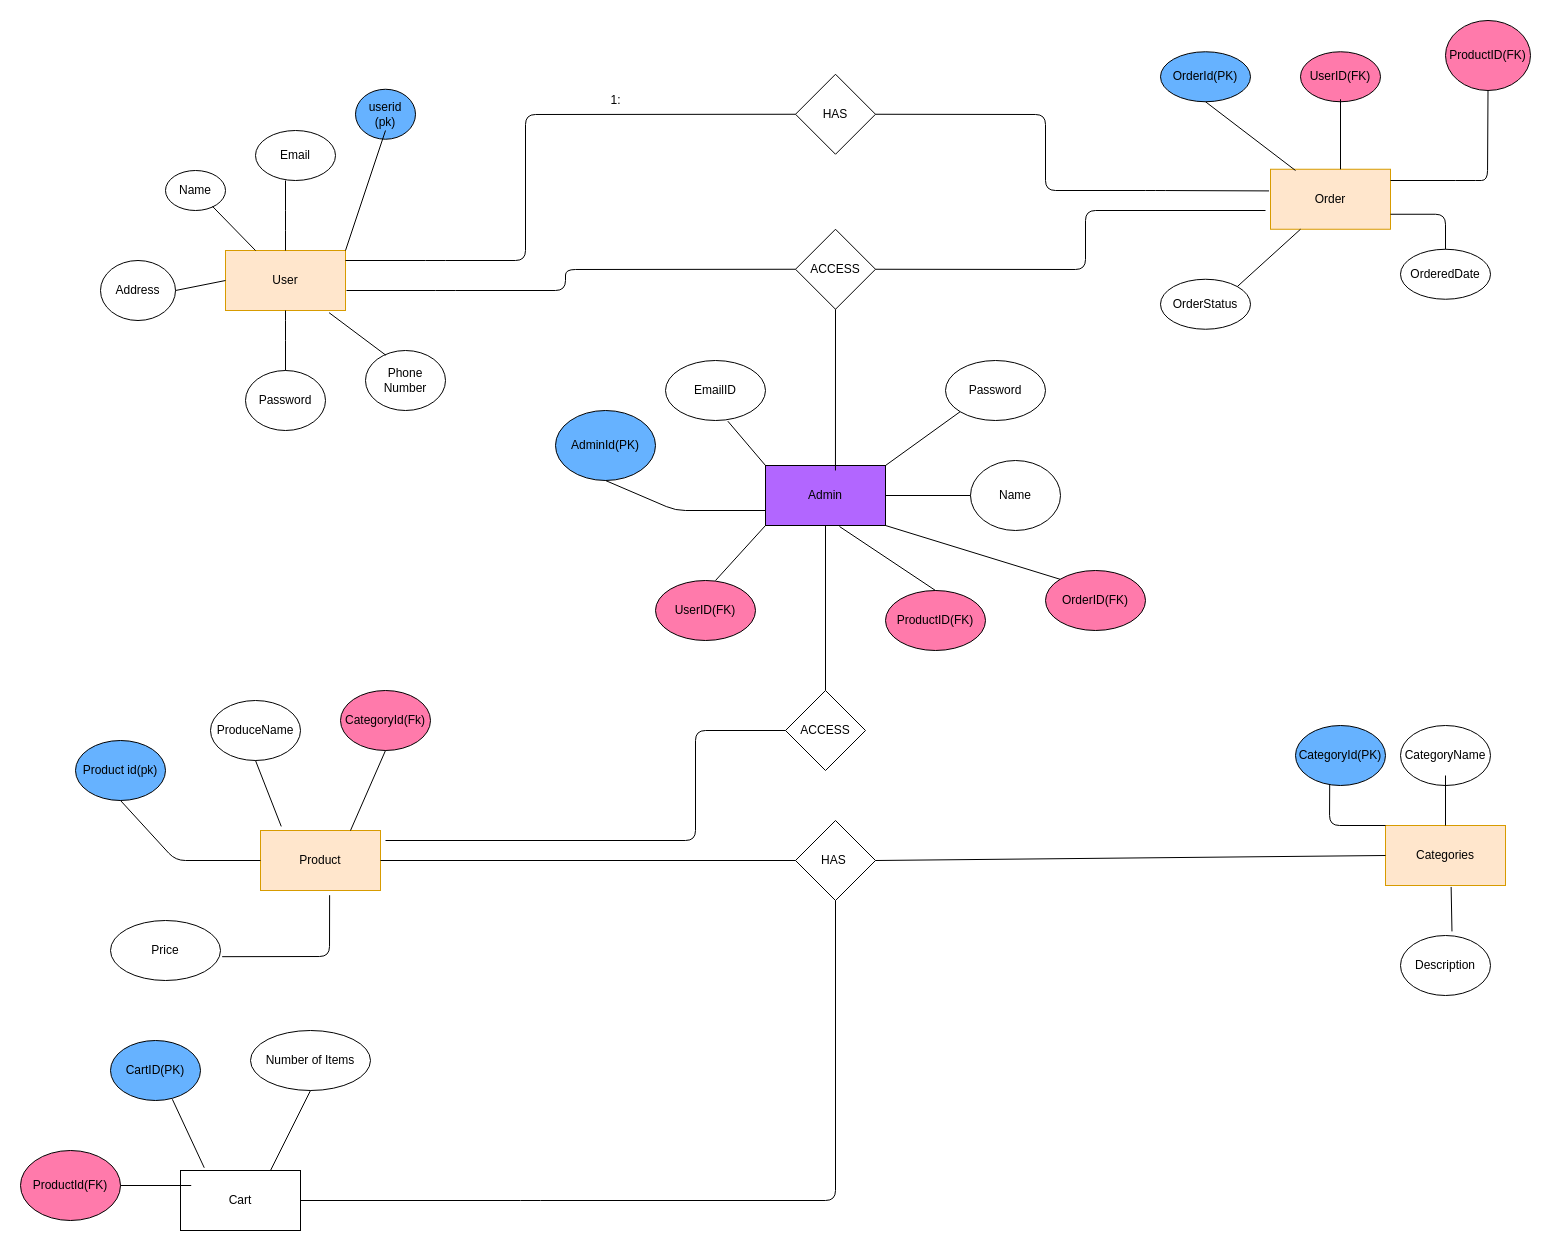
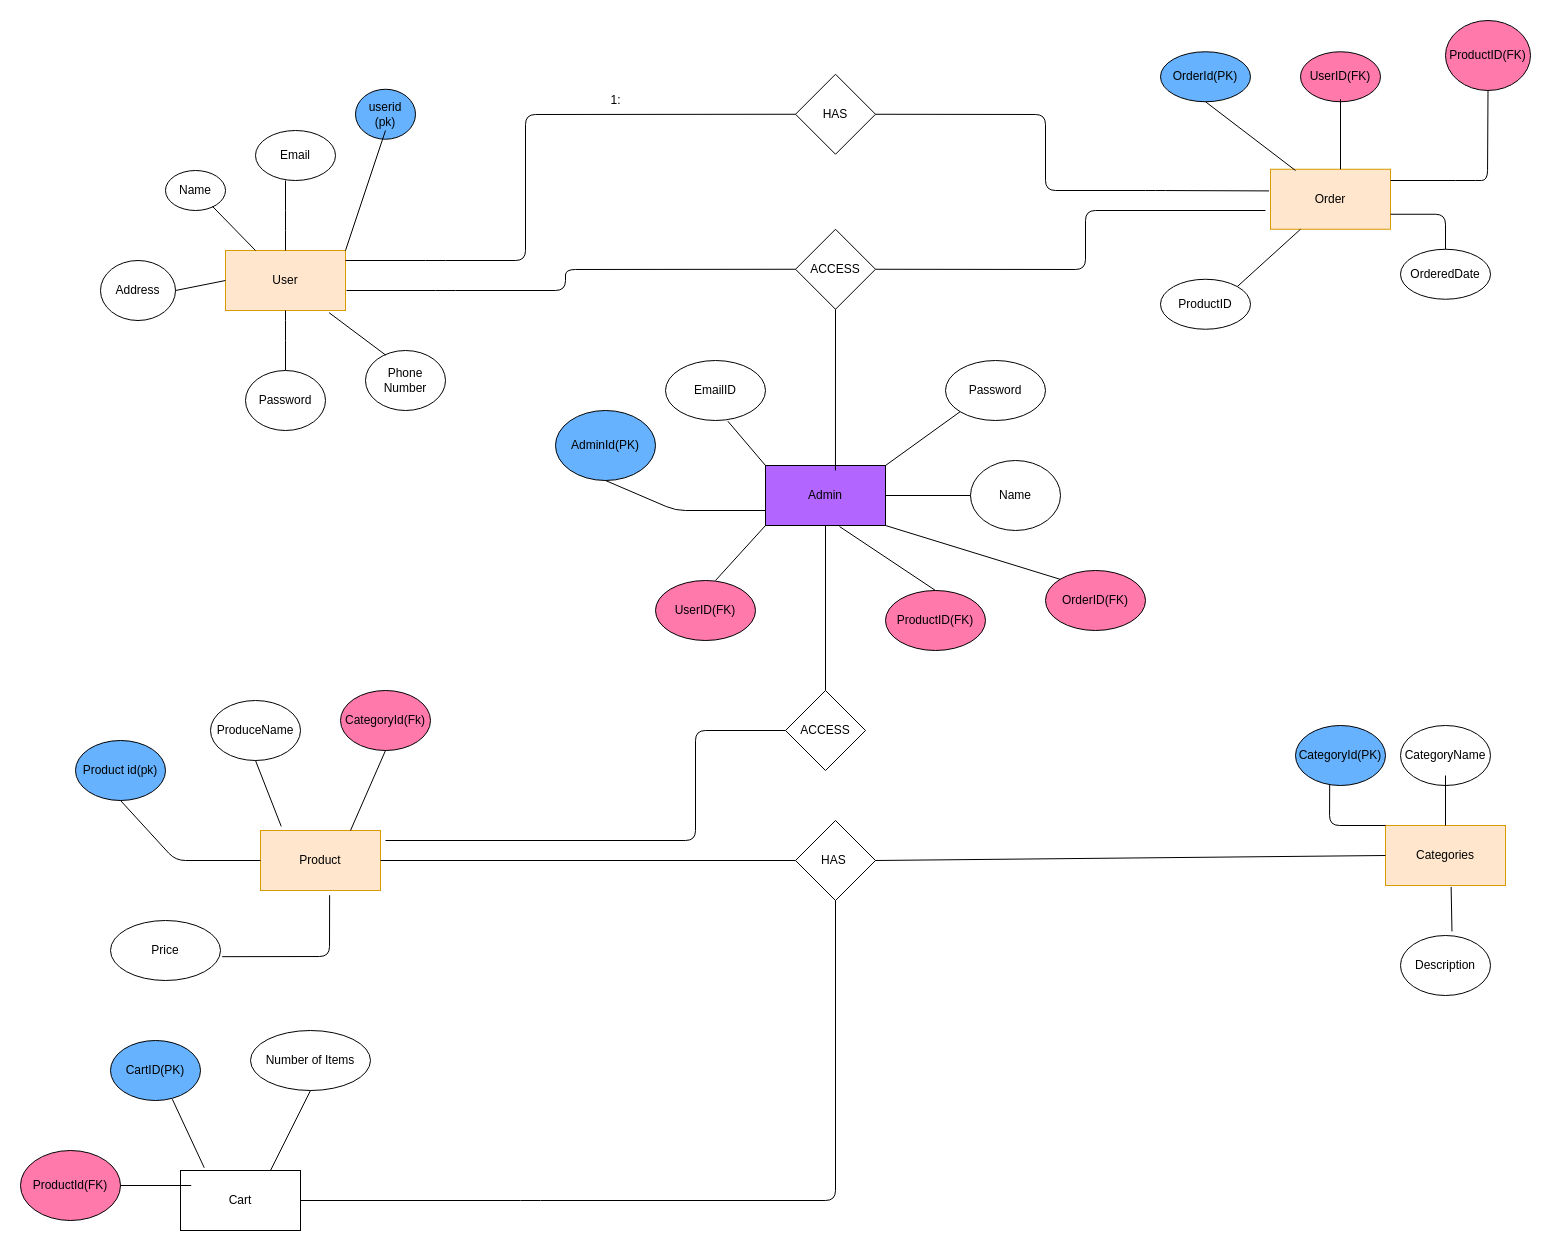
(1206, 305) -> (1206, 305)
